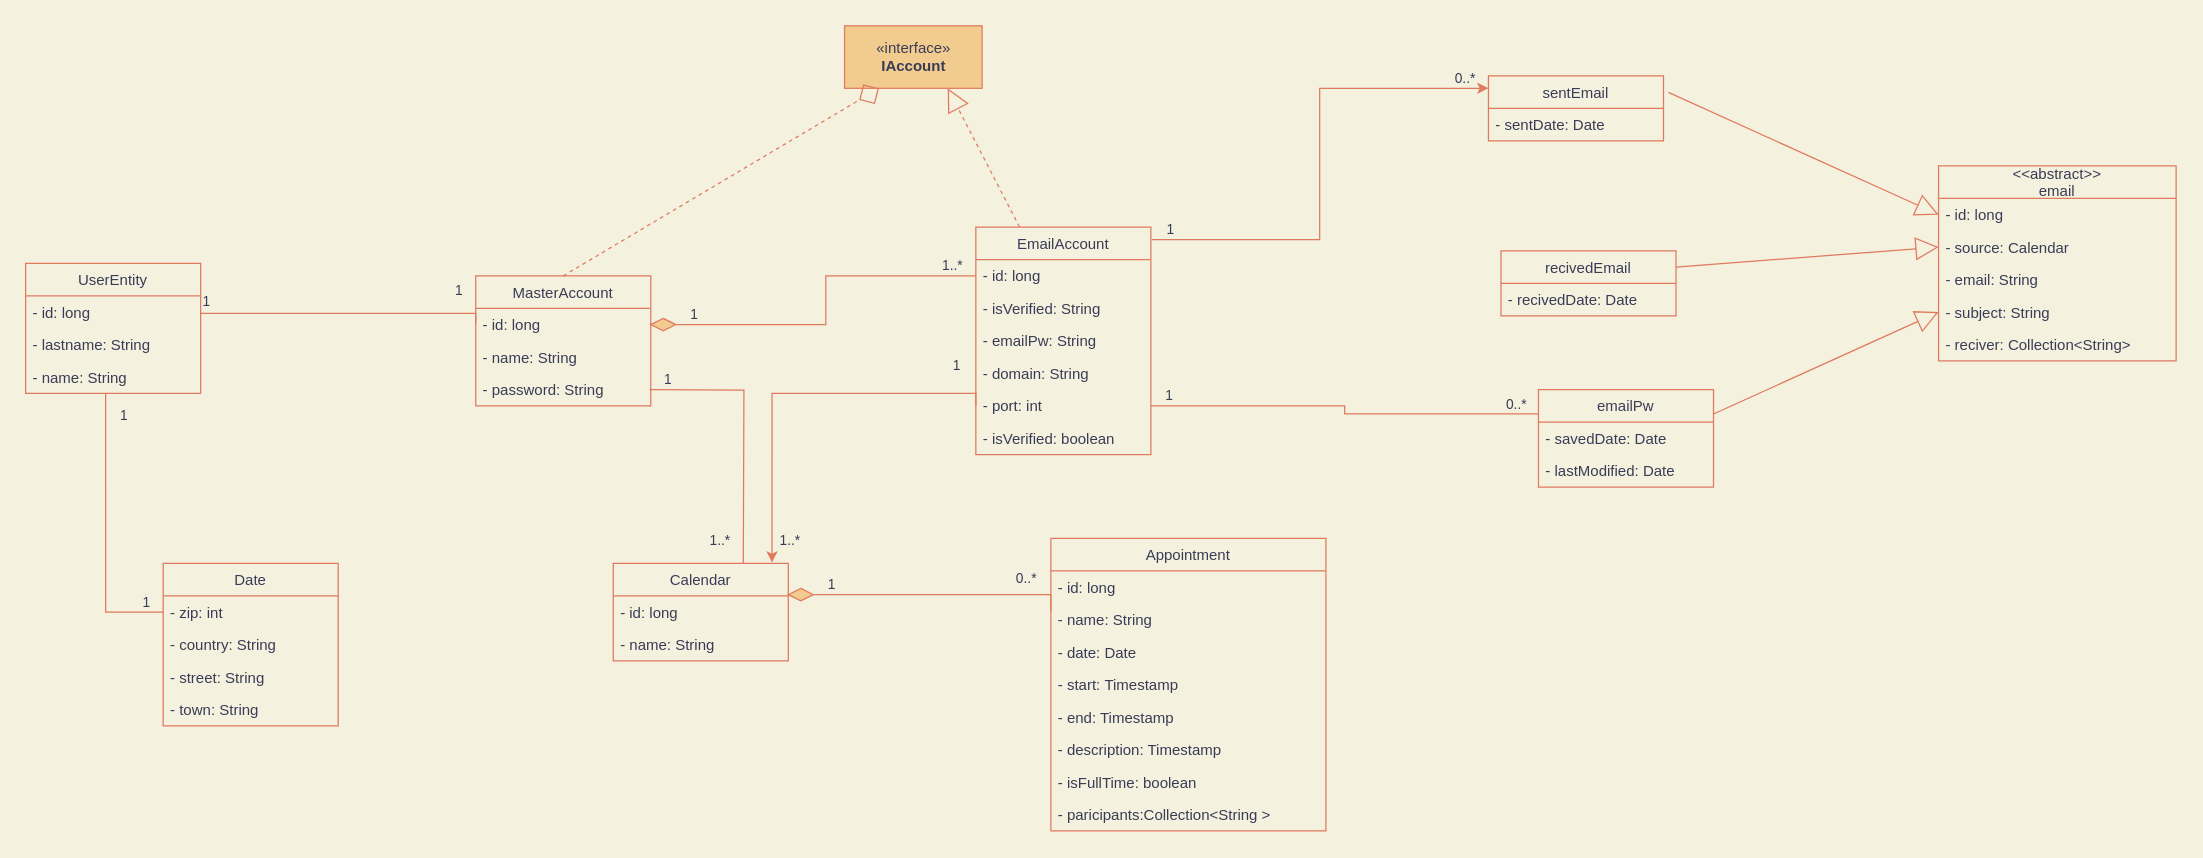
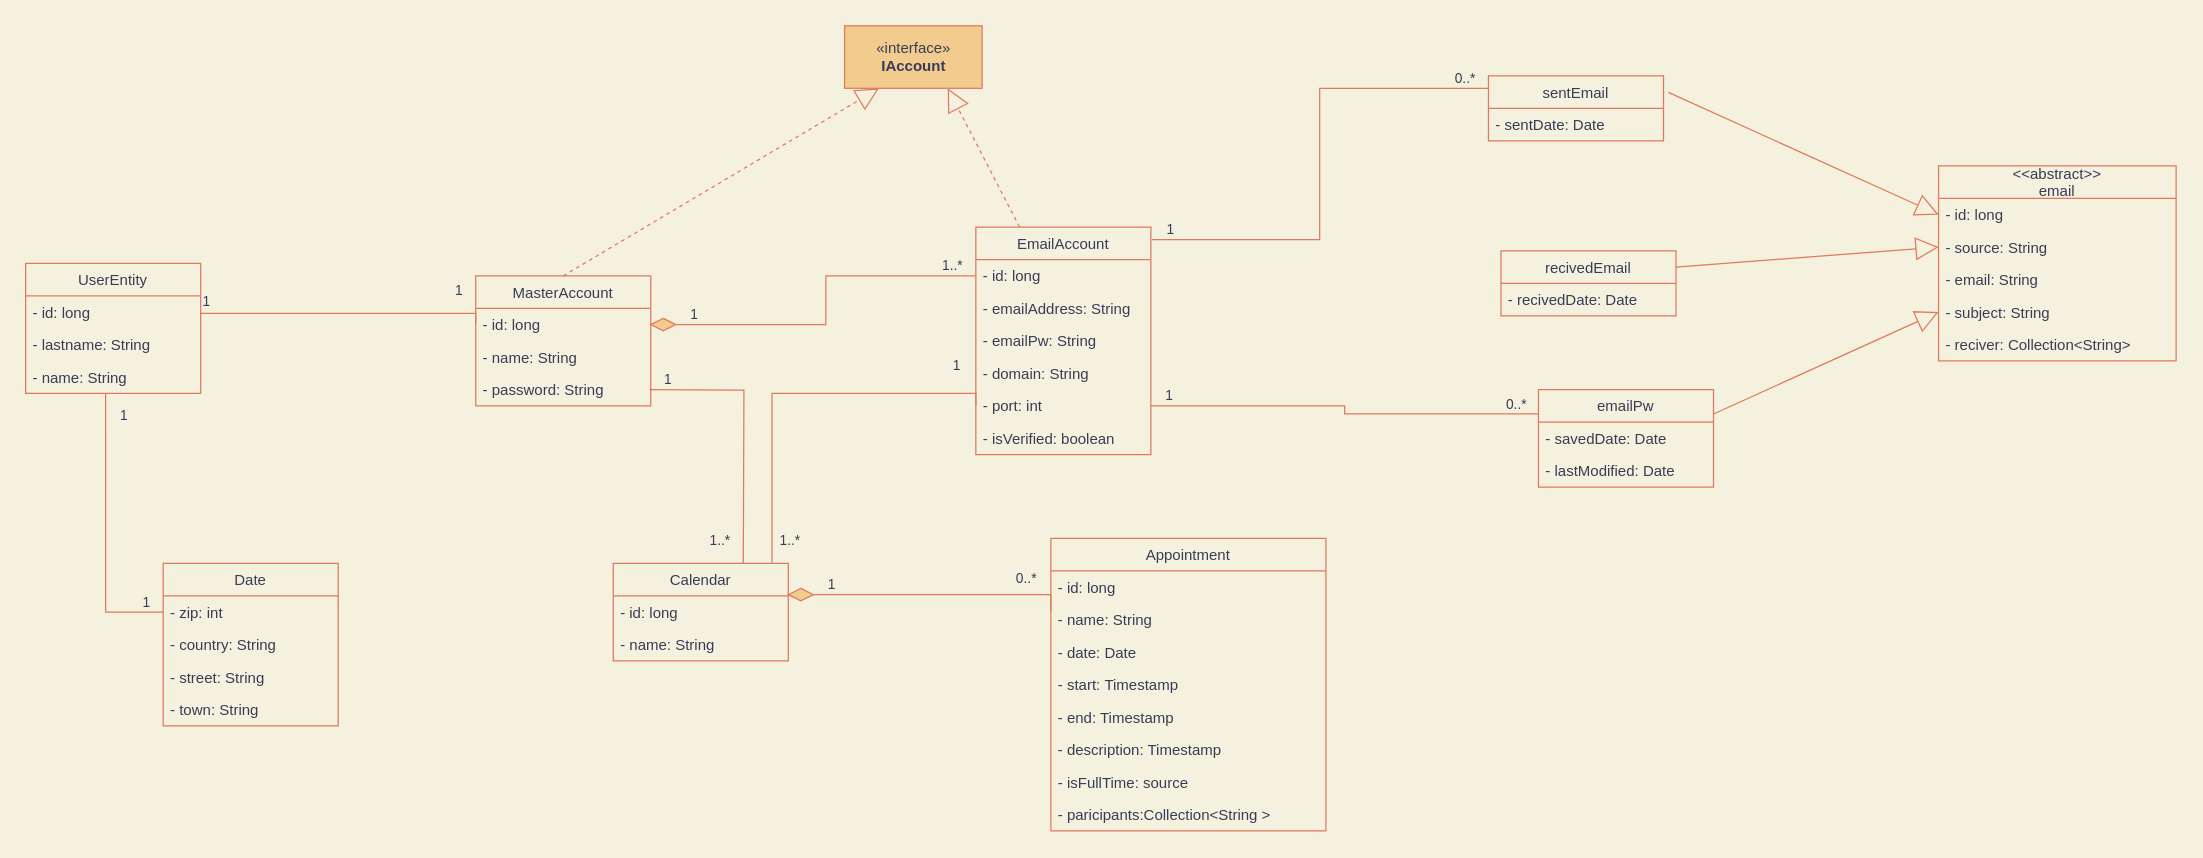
(1478, 88) -> (1481, 88)
(858, 100) -> (858, 101)
(2013, 248) -> (2004, 248)
(1053, 309) -> (1063, 309)
(772, 552) -> (772, 556)
(1130, 783) -> (1128, 783)
